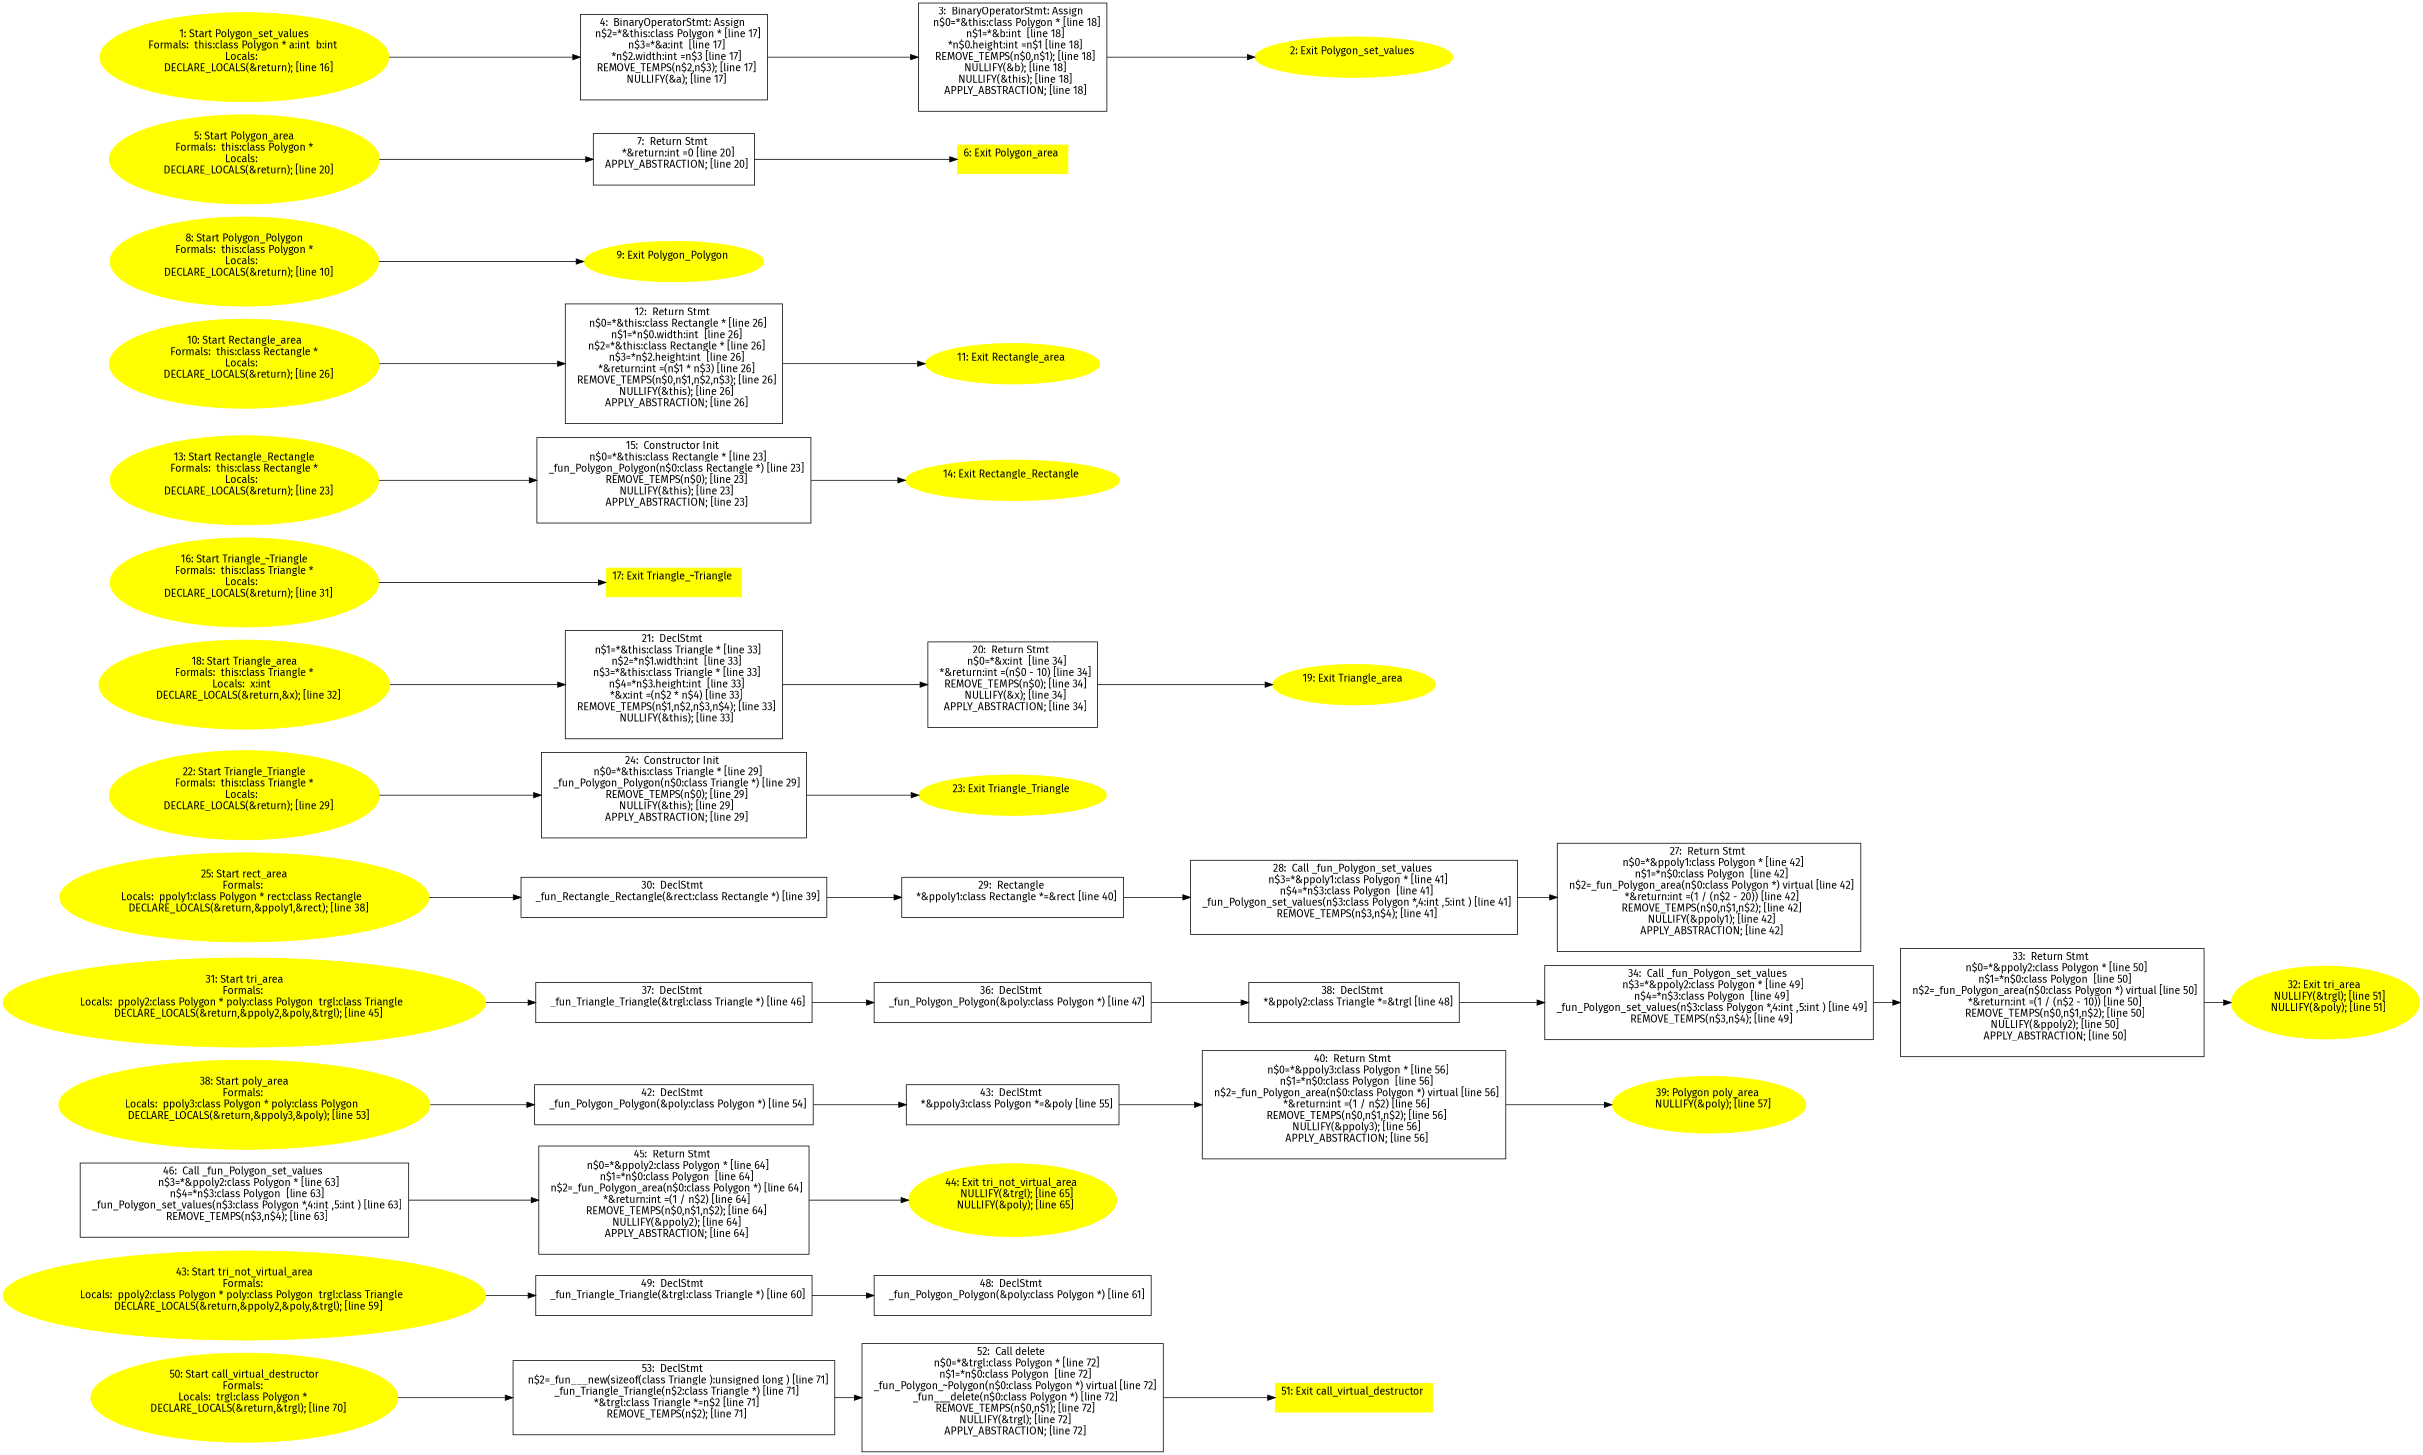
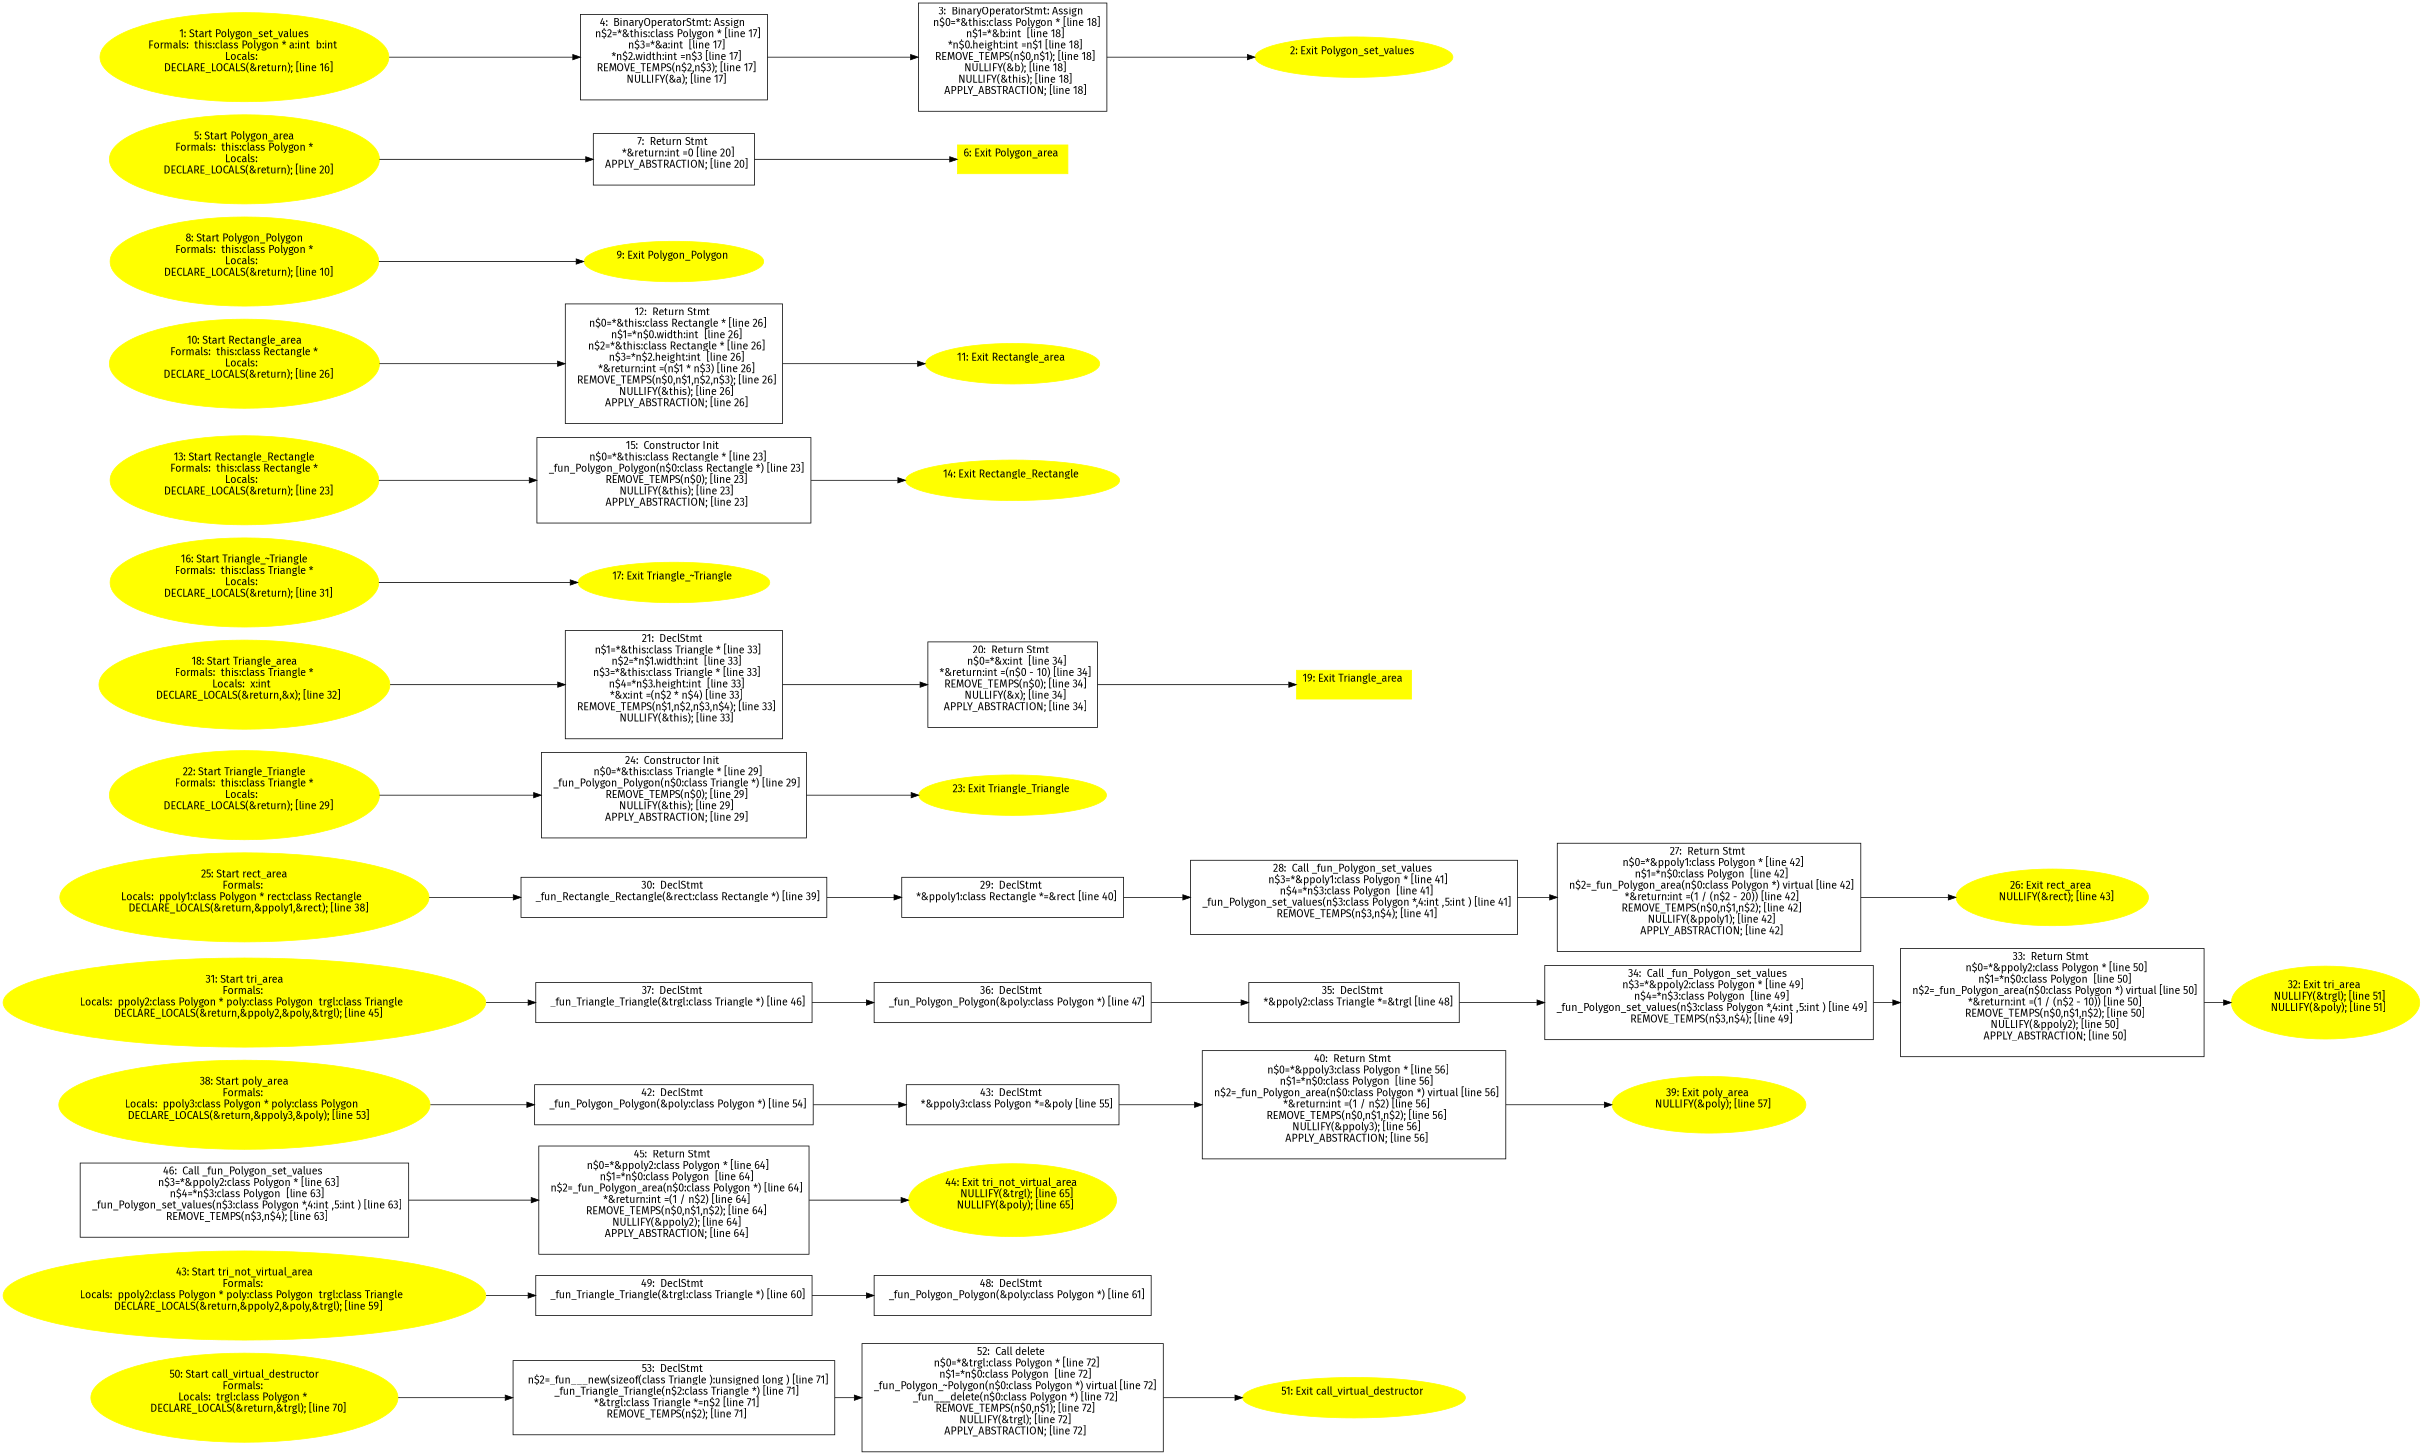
(674, 582) -> (674, 582)
(1354, 685) -> (1354, 685)
(1013, 897) -> (1013, 897)
none -> (2052, 897)
(1354, 1003) -> (1354, 1003)
(1709, 1105) -> (1709, 1105)
(1354, 1398) -> (1354, 1398)
